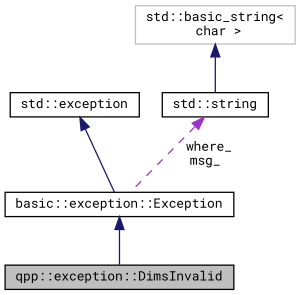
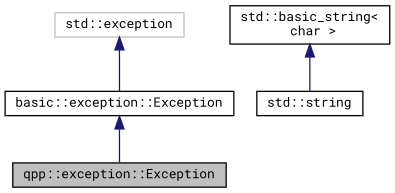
(215, 25) -> (310, 25)
(75, 105) -> (119, 25)
(163, 159) -> none
(119, 277) -> (119, 175)
